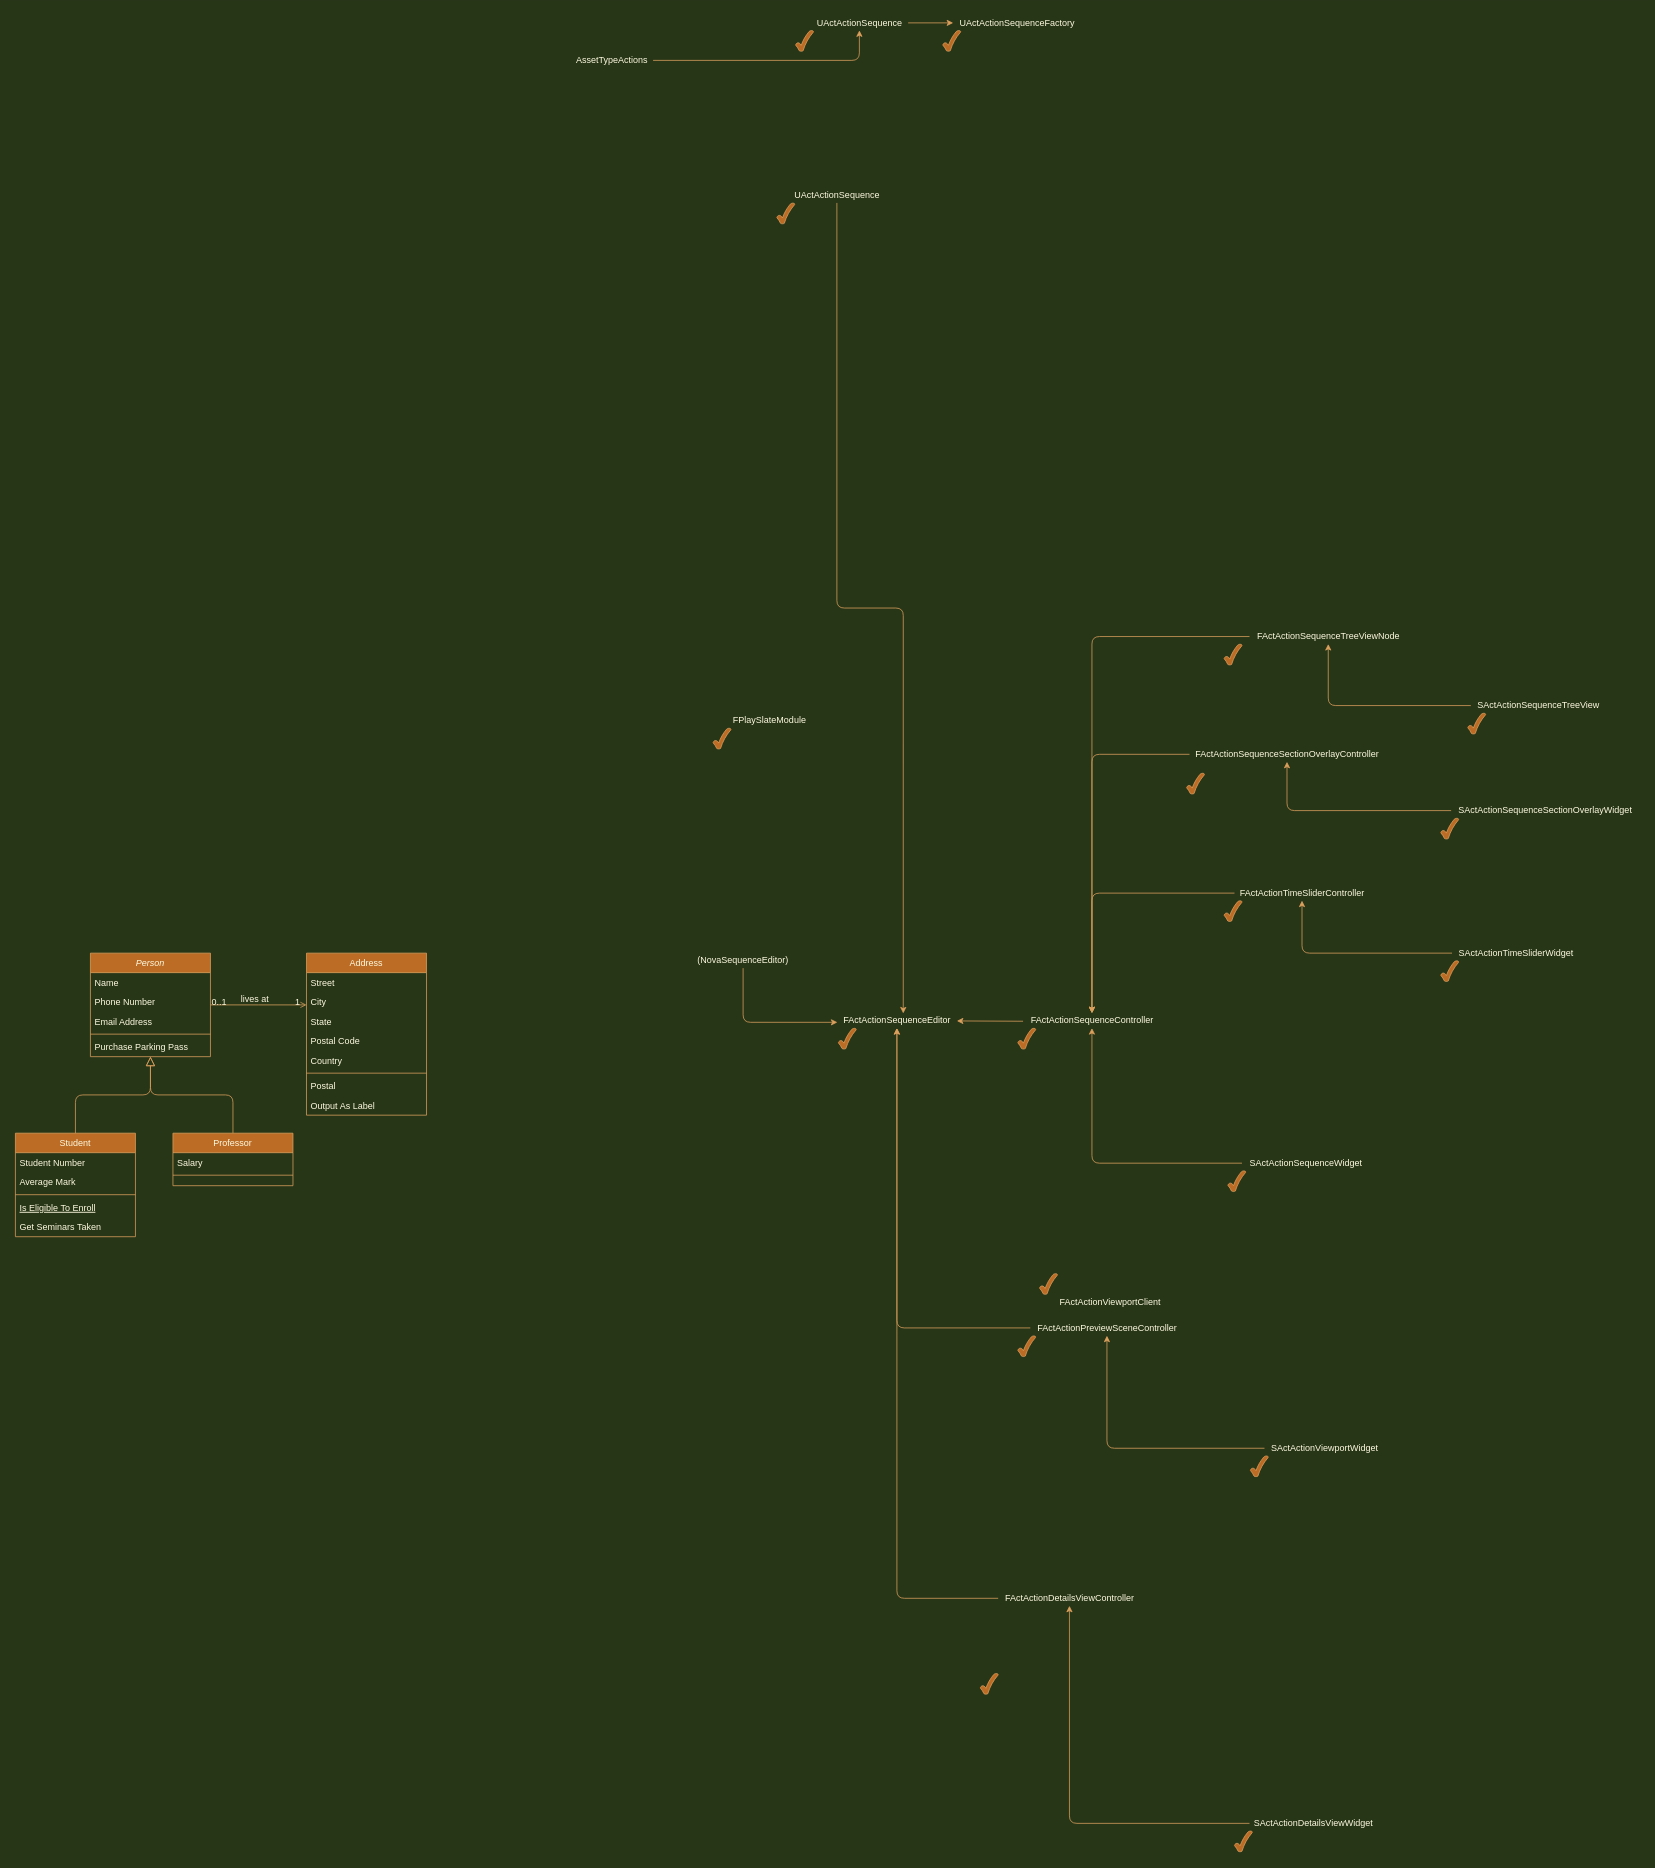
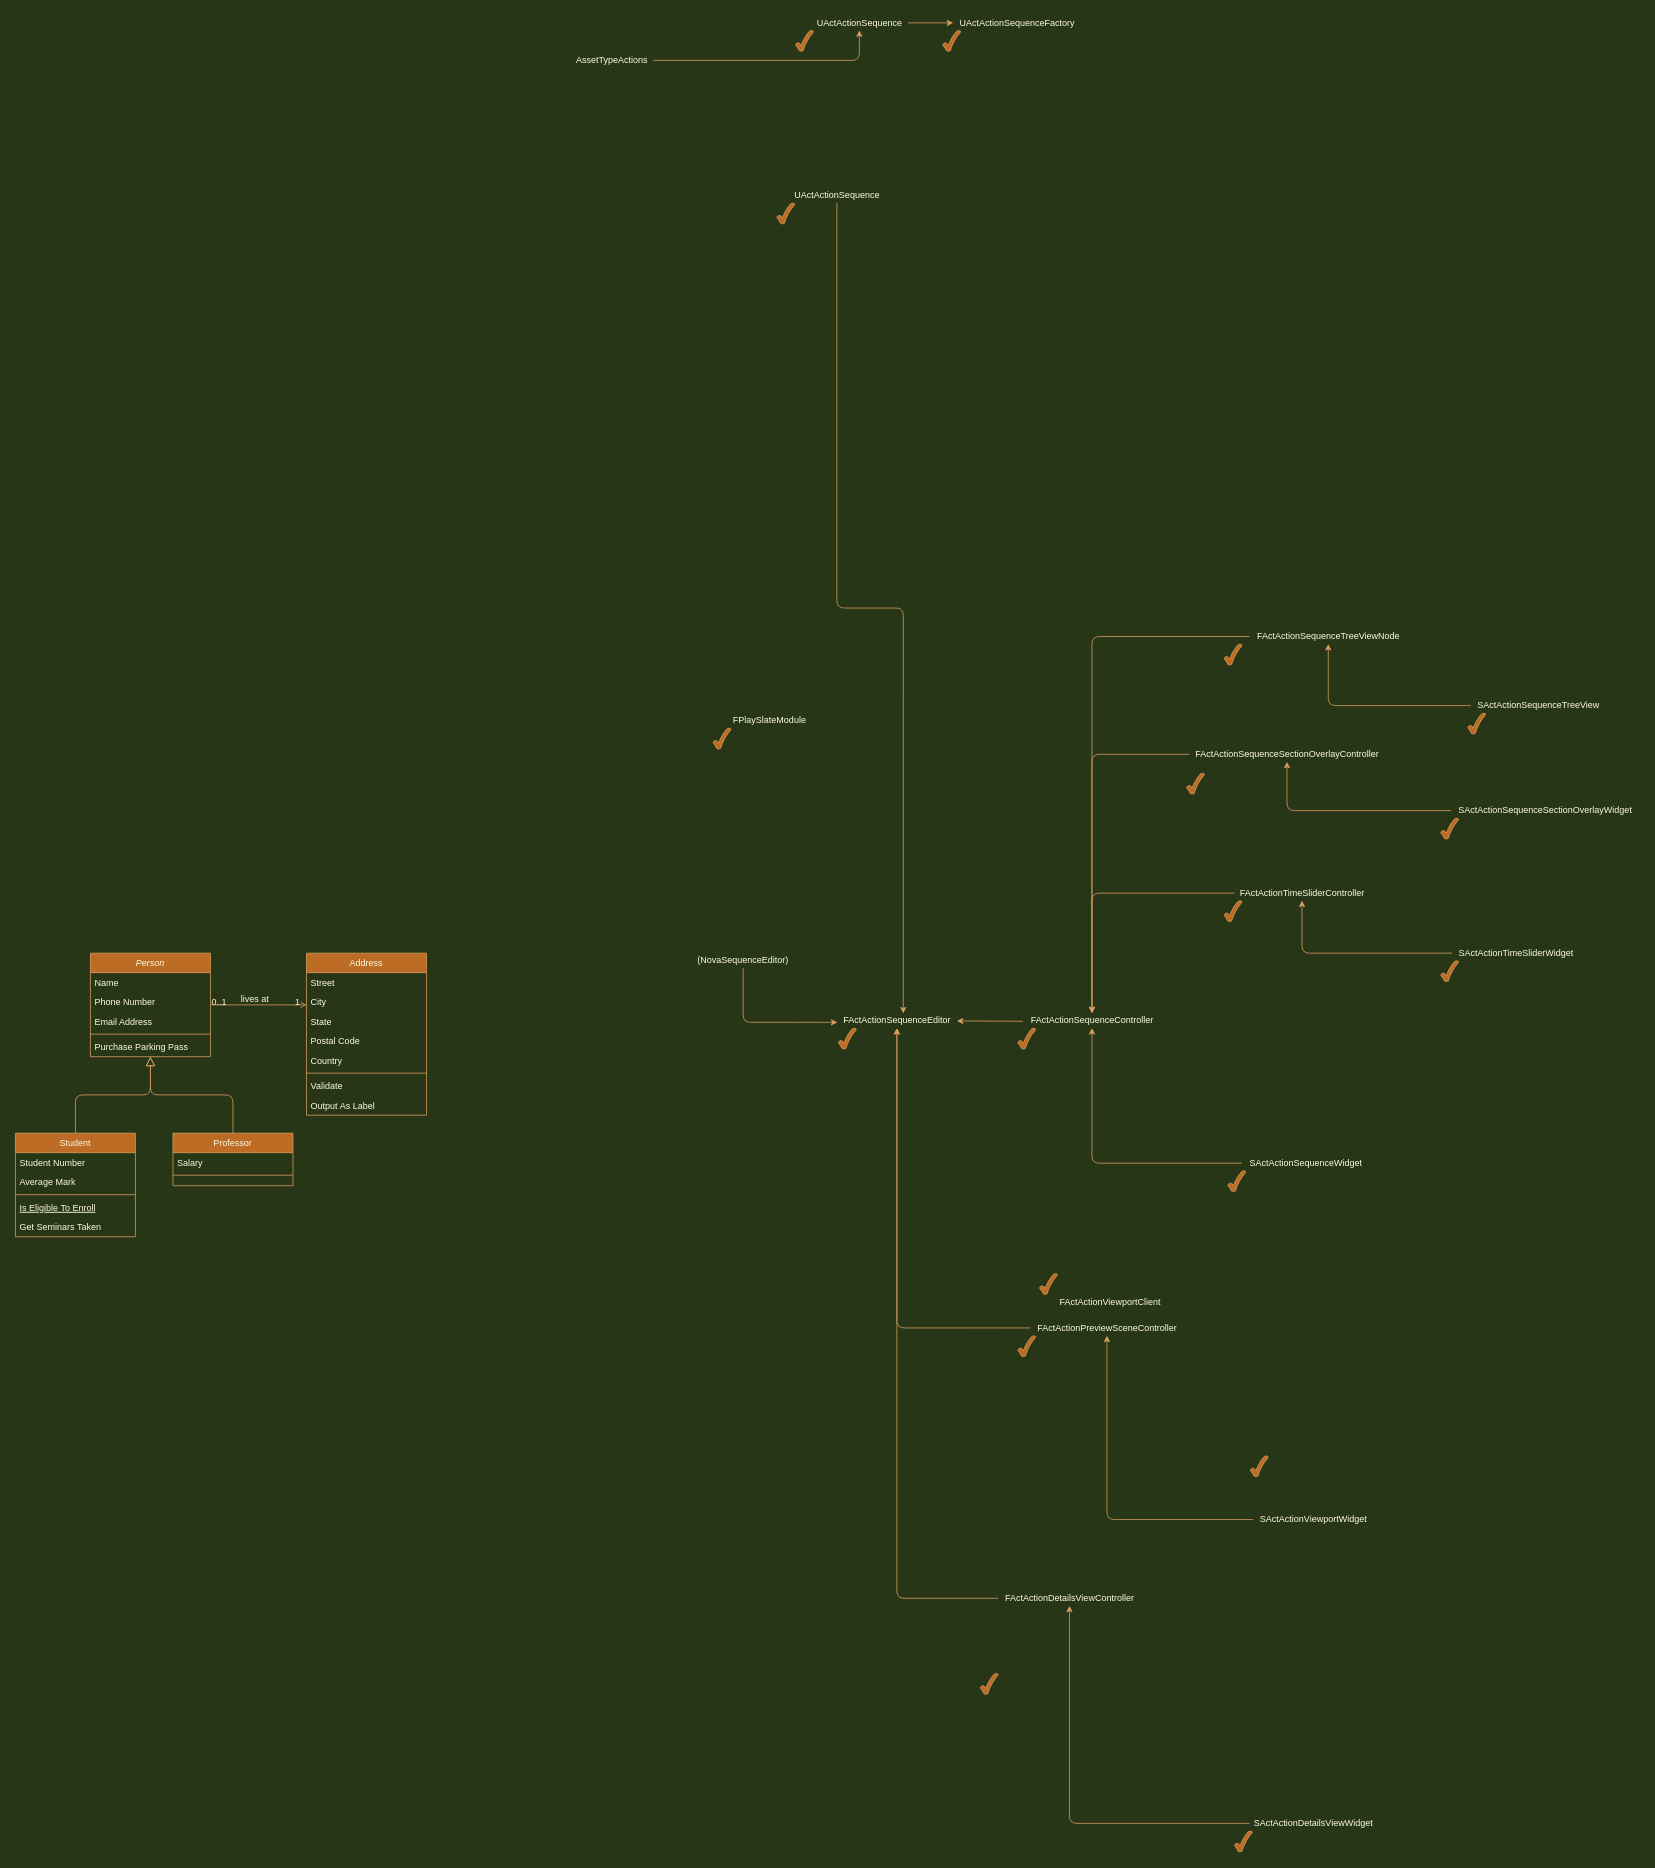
(324, 1086) -> (328, 1086)
(1324, 1448) -> (1313, 1519)
